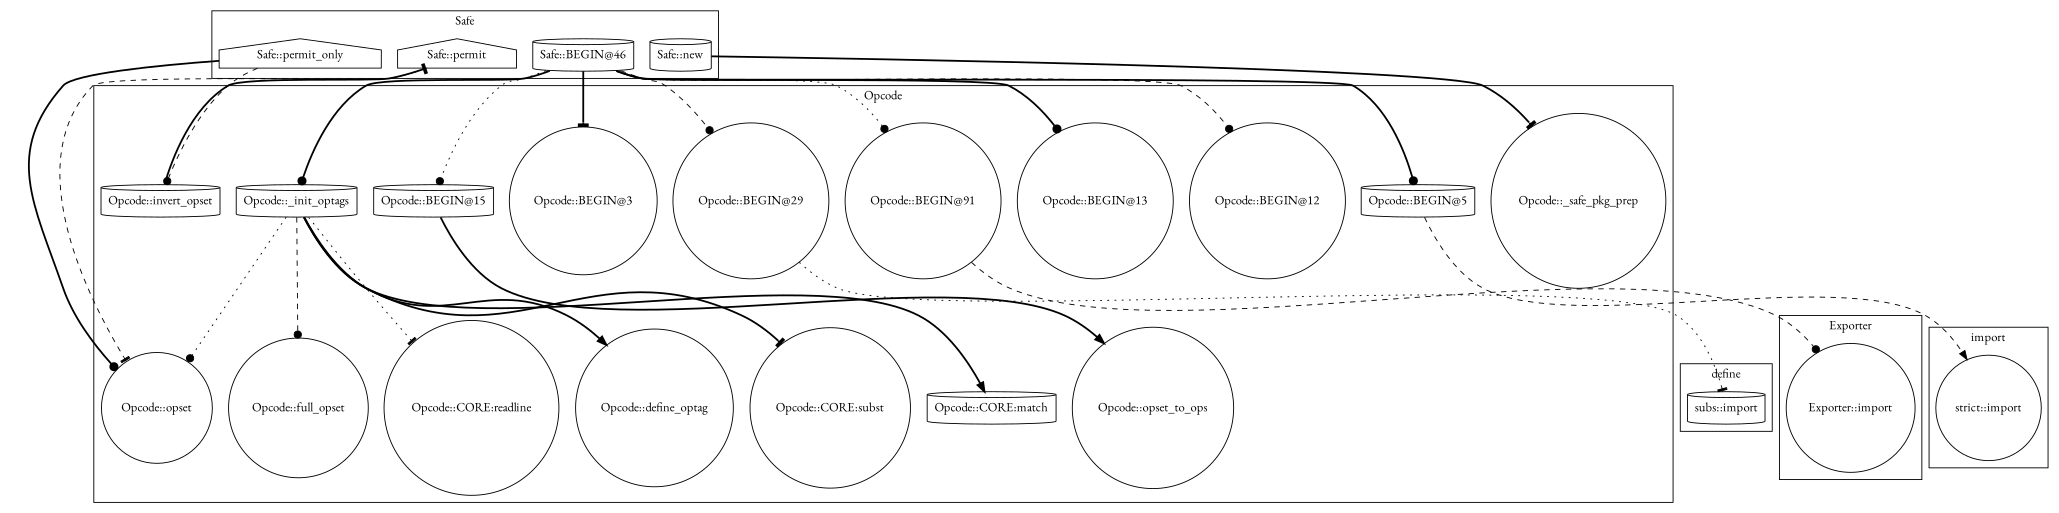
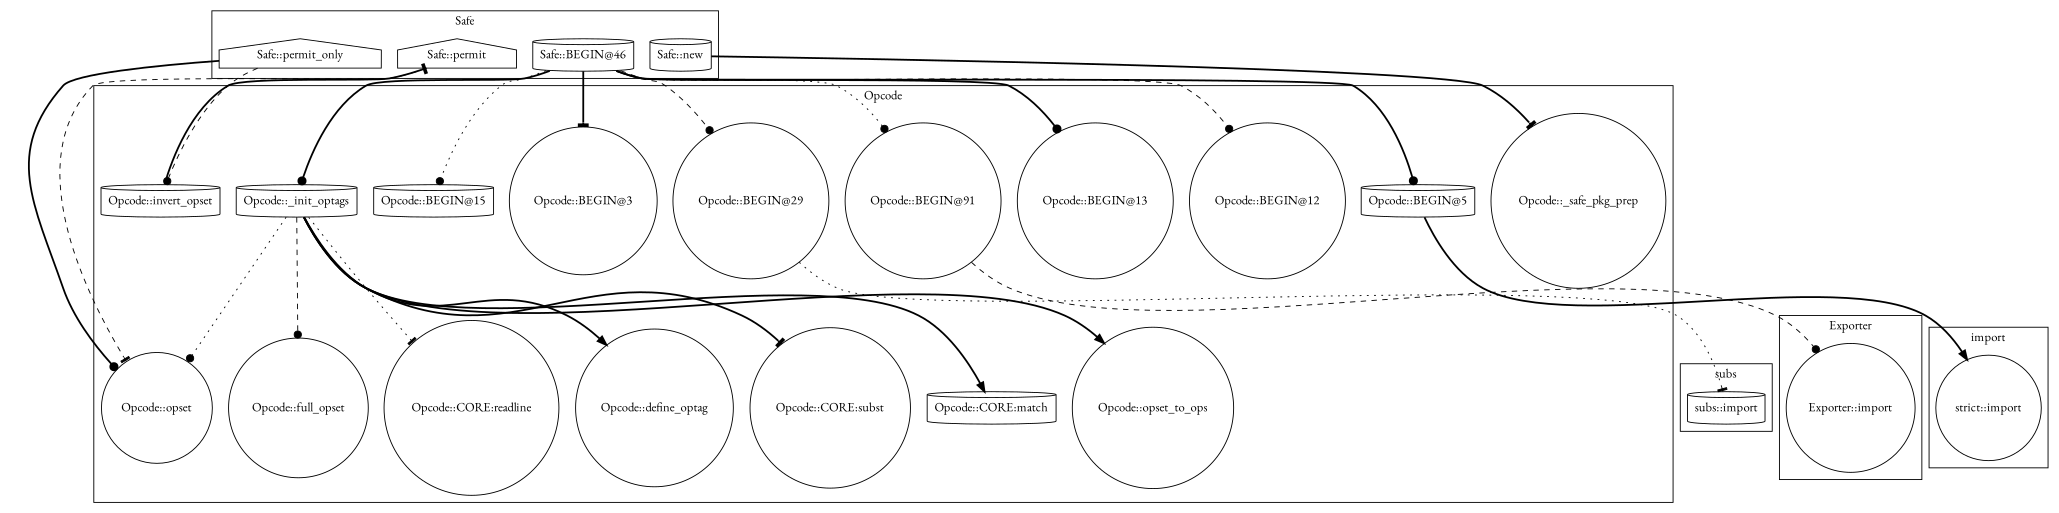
(1684, 302) -> (1684, 302)
(755, 305) -> (687, 306)
(1726, 374) -> (1726, 374)
